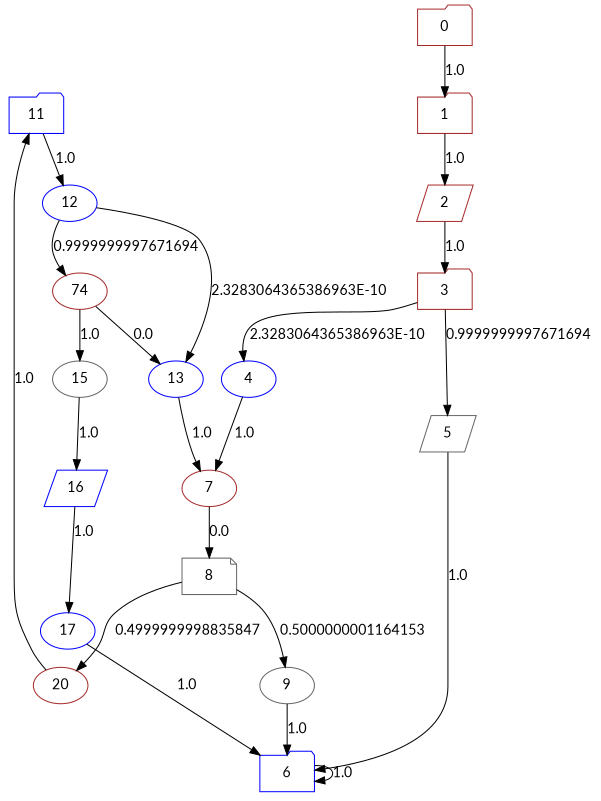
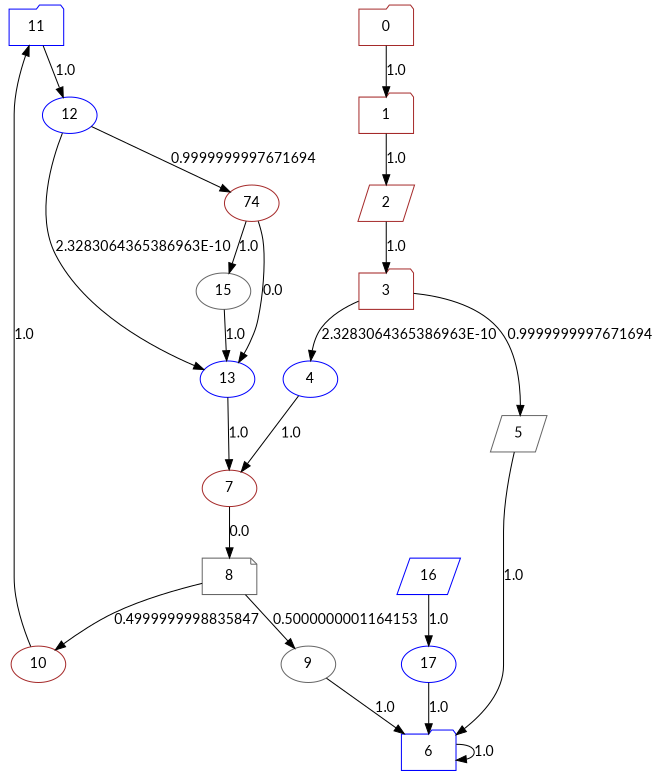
(78, 429) -> (225, 330)
(61, 686) -> (38, 664)
